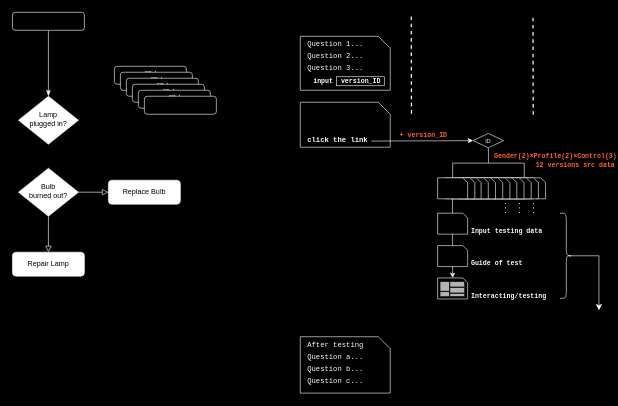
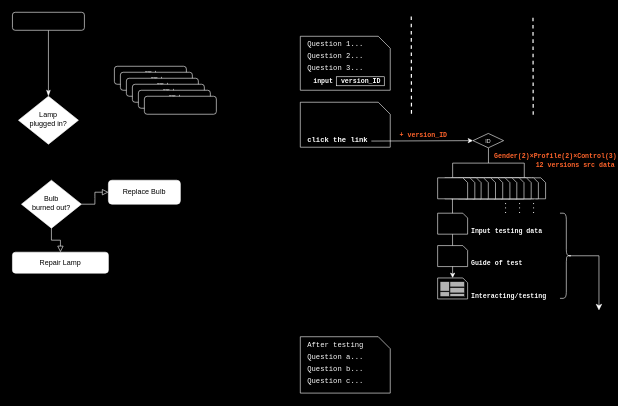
(48, 192) -> (51, 204)
(48, 264) -> (60, 263)
